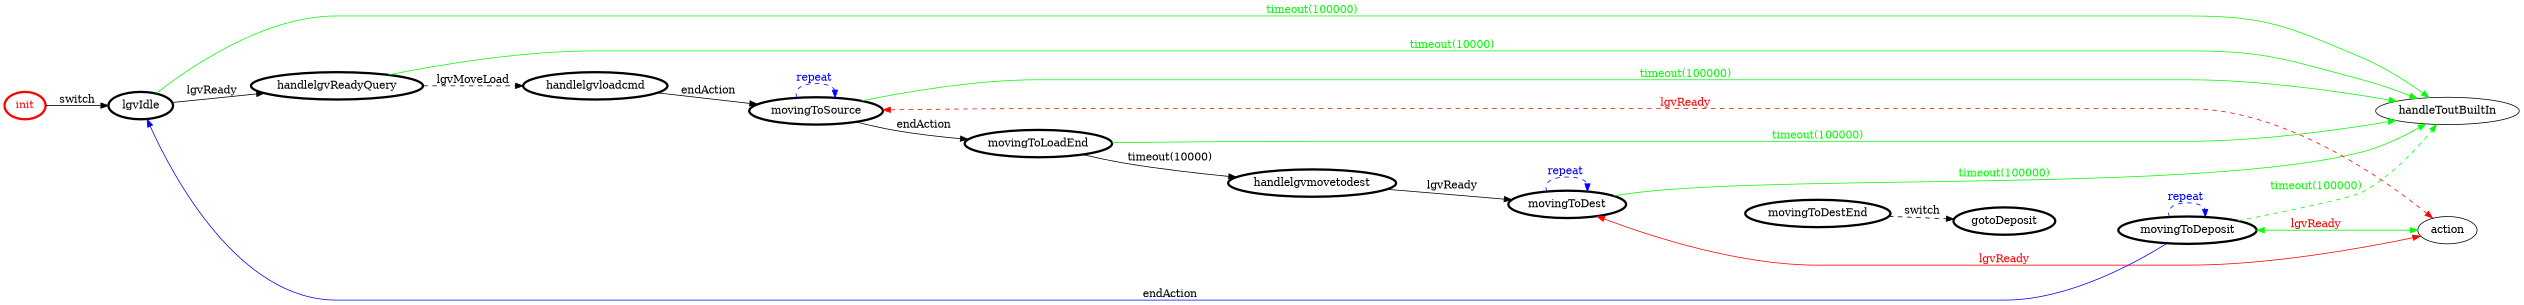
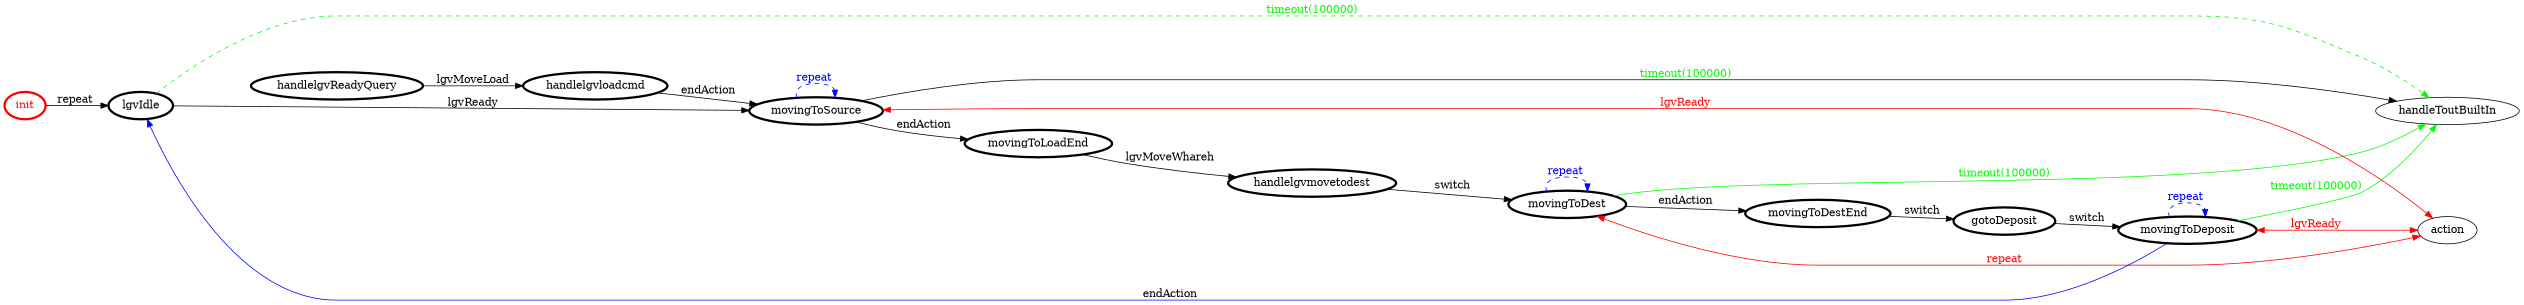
(1288, 16) -> (1288, 16)
(1401, 51) -> none
(1625, 80) -> (1625, 80)
(469, 86) -> (469, 86)
(214, 98) -> (457, 108)
(77, 100) -> (77, 100)
(1672, 109) -> (1672, 109)
(1751, 141) -> none
(1170, 158) -> (1170, 158)
(1452, 186) -> (1452, 186)
(2346, 198) -> (2346, 198)
none -> (1682, 209)
(1918, 218) -> (1918, 218)
none -> (2084, 225)
(2337, 230) -> (2337, 230)
(2004, 259) -> (2004, 259)
